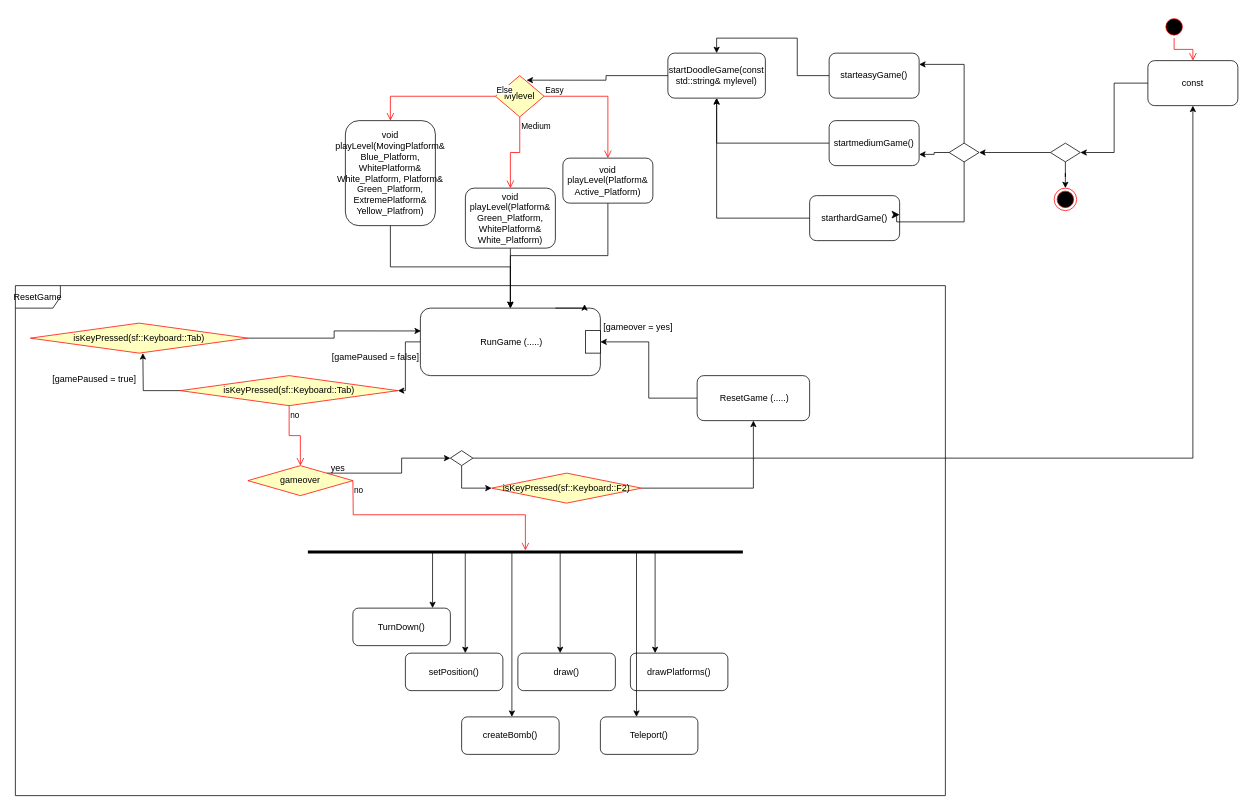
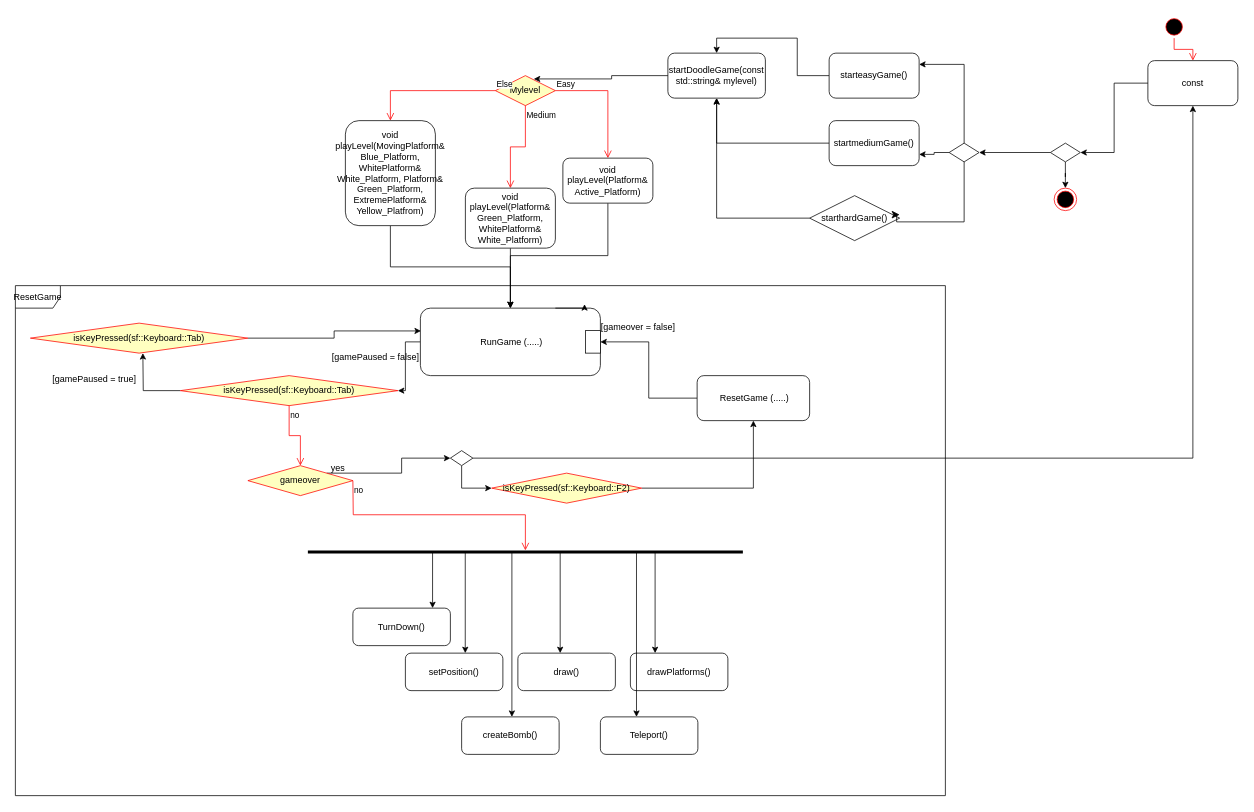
(520, 96) -> (525, 90)
(855, 218) -> (855, 218)
(638, 327) -> (638, 327)
